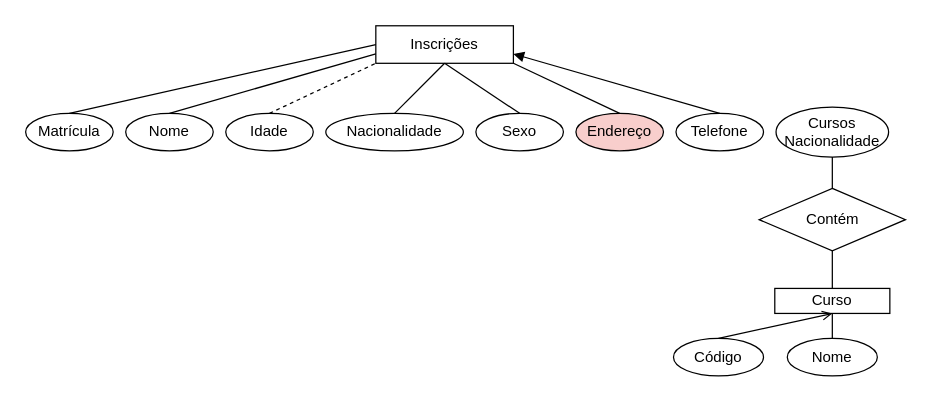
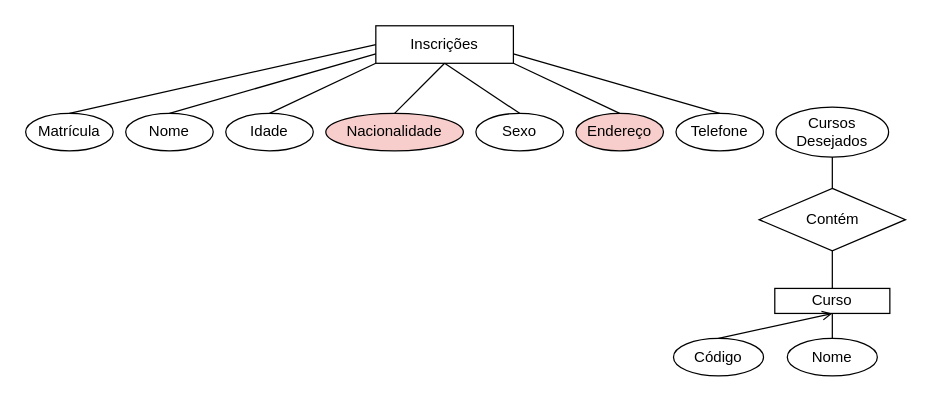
(524, 57) -> (519, 55)
(321, 89) -> (321, 89)
(394, 132) -> (394, 132)
(832, 132) -> (832, 132)
